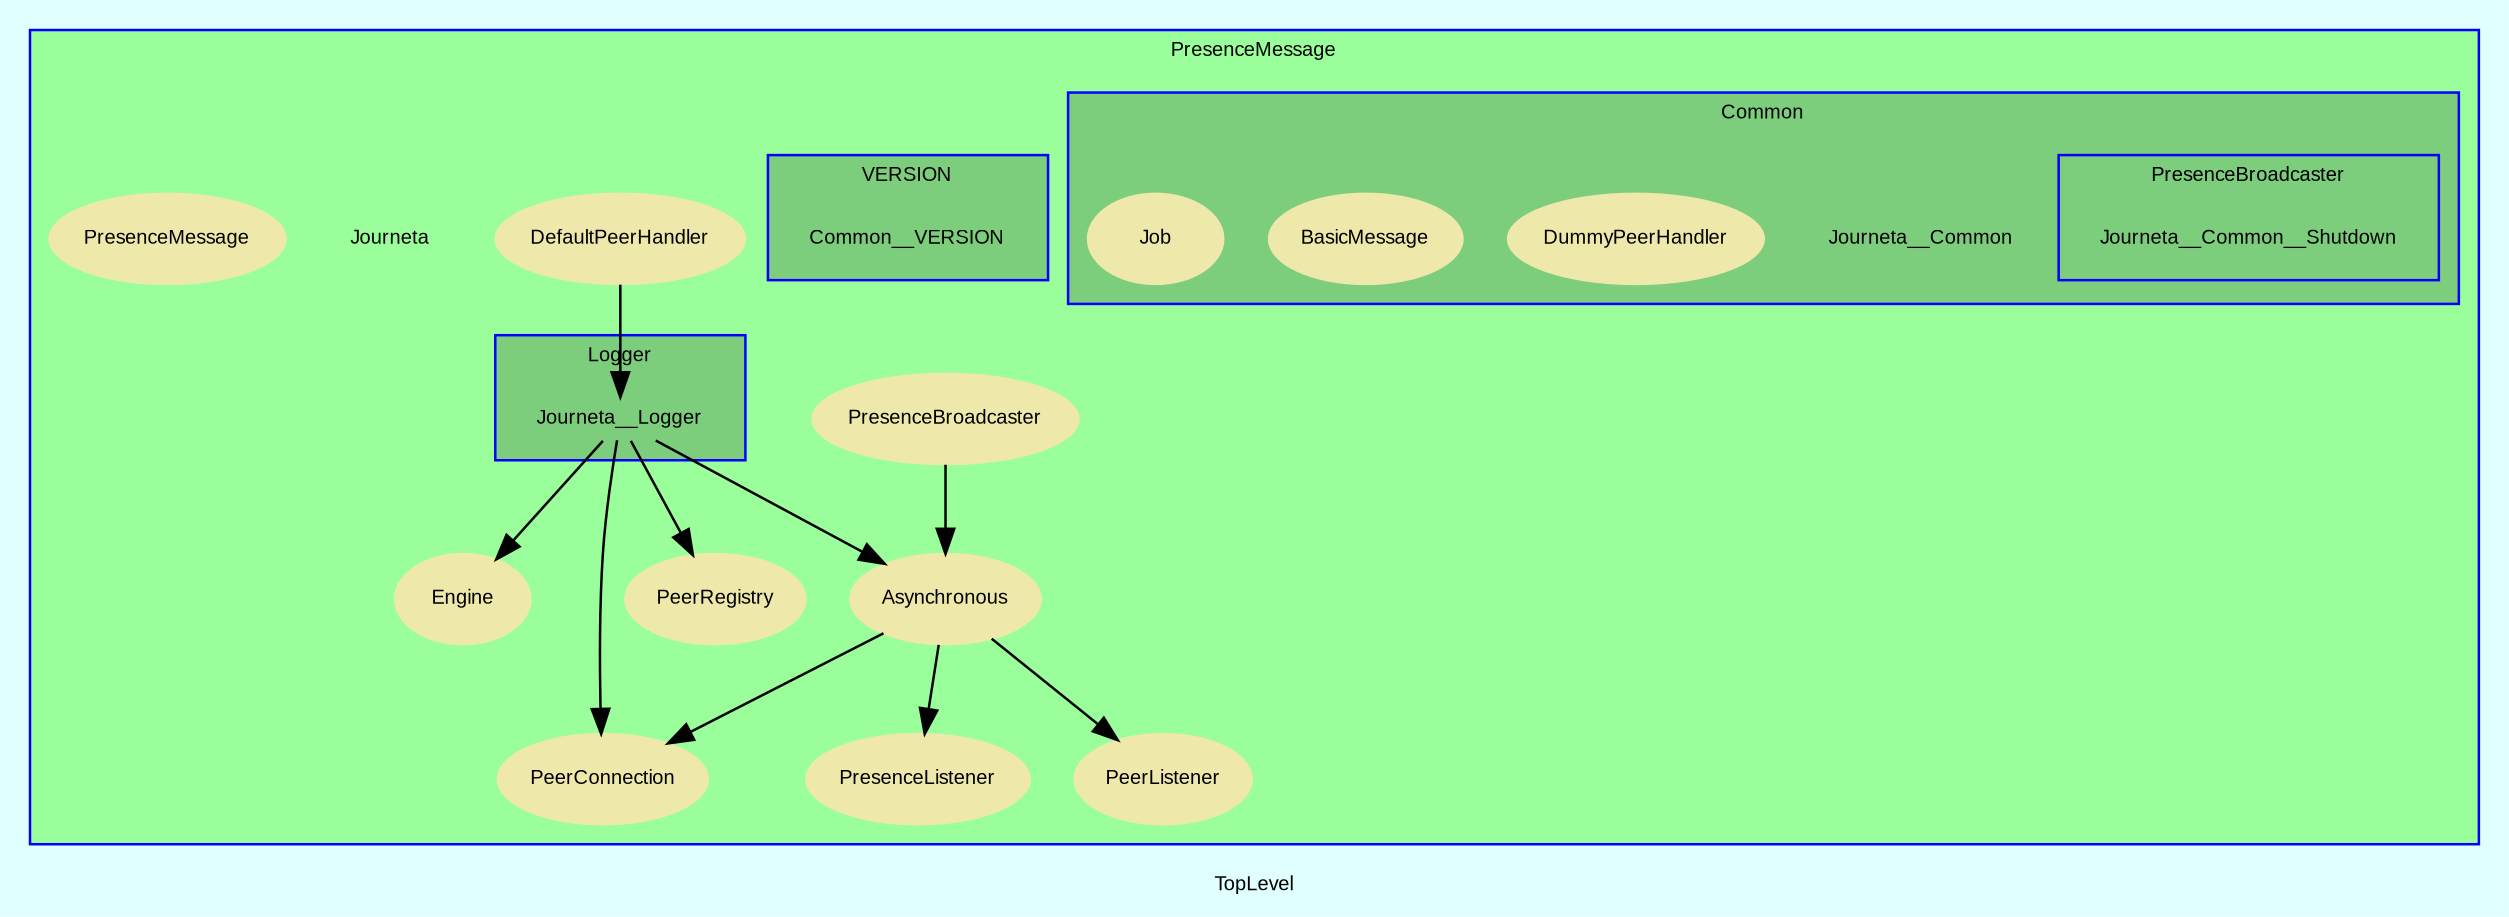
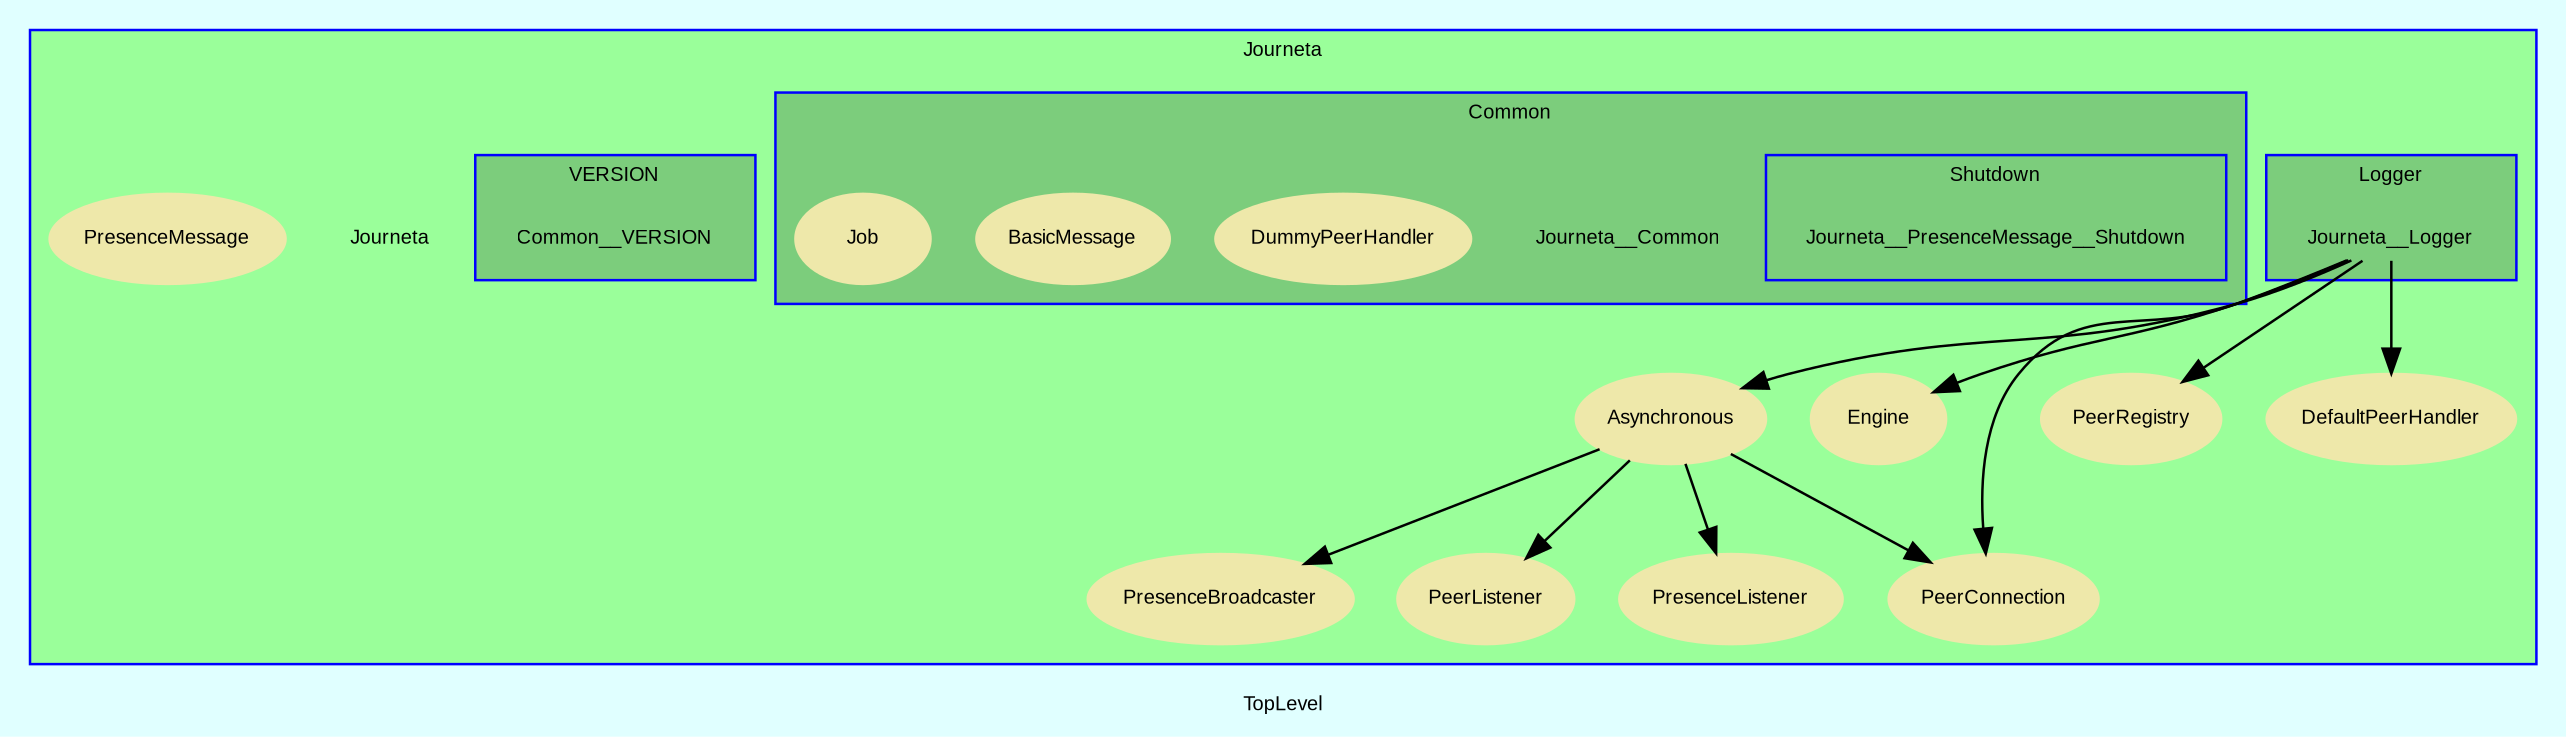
(1254, 51) -> (1283, 51)
(2249, 176) -> (1996, 176)
(2249, 239) -> (1996, 239)
(620, 319) -> (2391, 305)
(946, 497) -> (1464, 502)
